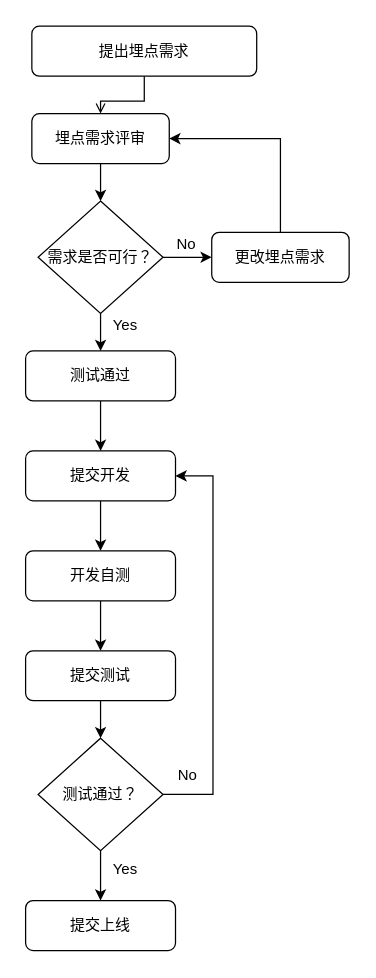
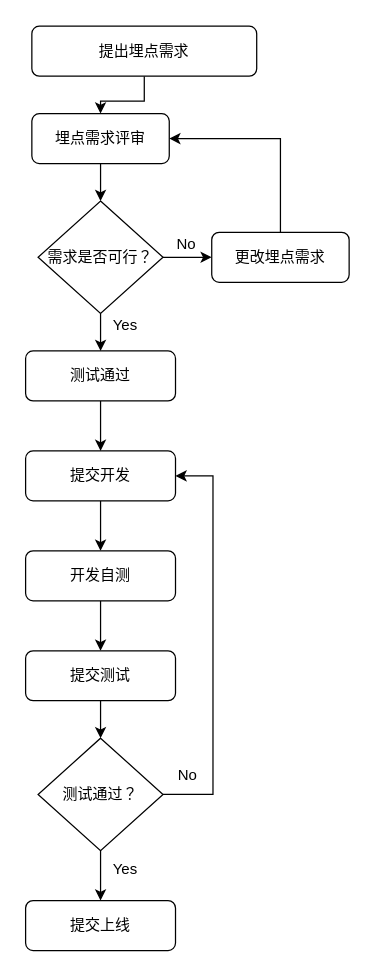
(101, 102) -> (102, 101)
